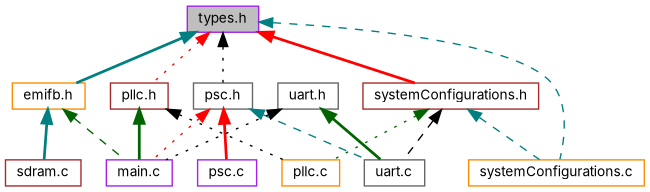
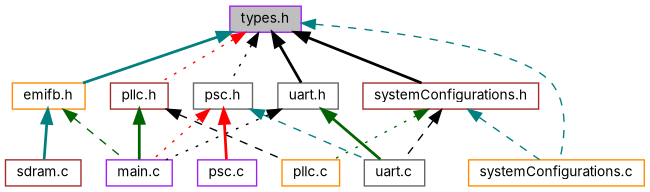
(344, 60) -> (365, 60)
none -> (290, 64)
(237, 140) -> (237, 140)
